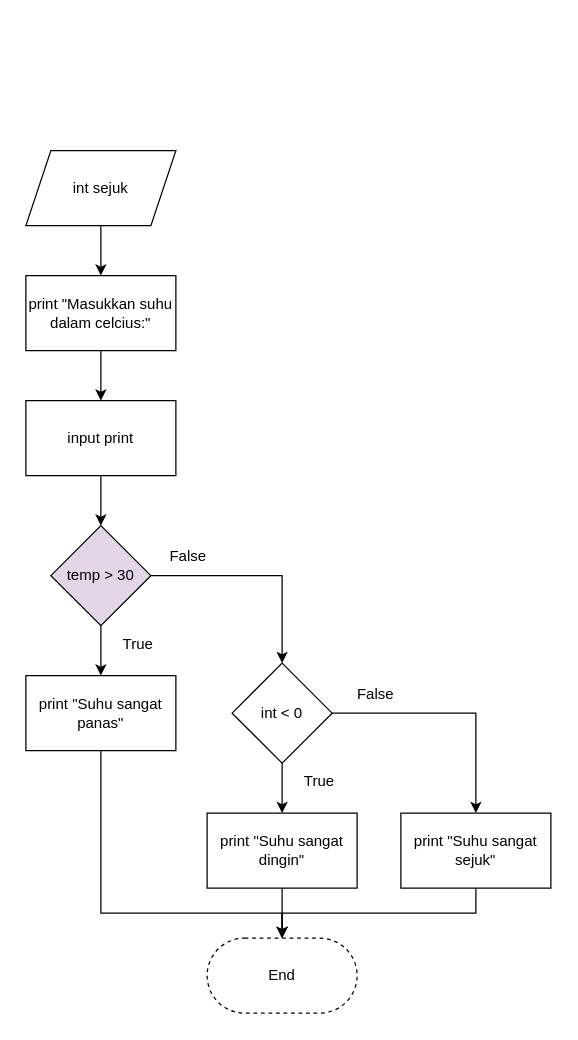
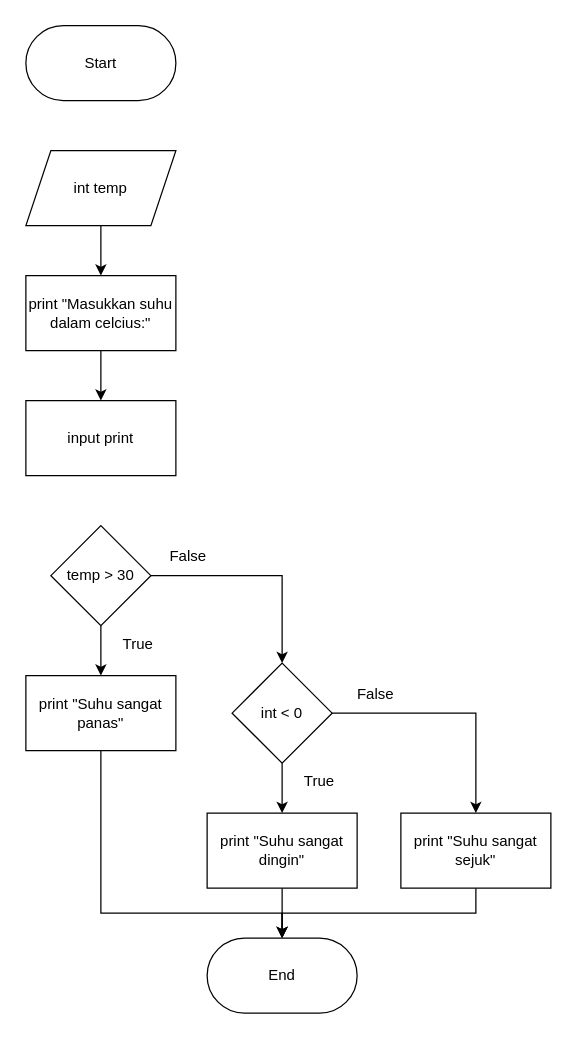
none -> (101, 63)
(101, 188) -> (101, 188)
(101, 497) -> none
(101, 576) -> (101, 576)
(282, 976) -> (282, 976)
